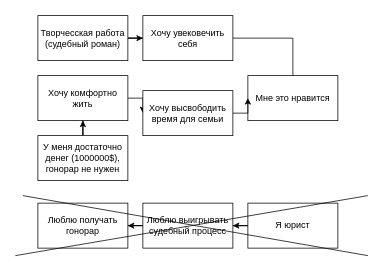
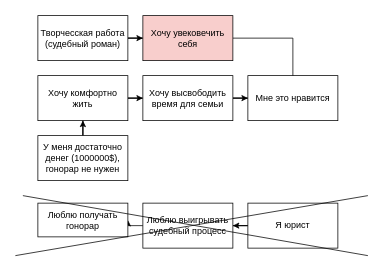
(188, 38) -> (188, 38)
(188, 113) -> (188, 98)
(83, 225) -> (83, 220)
